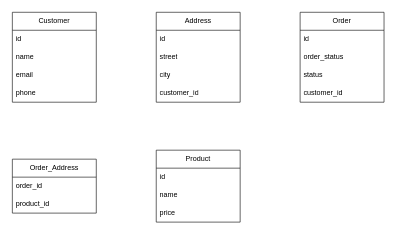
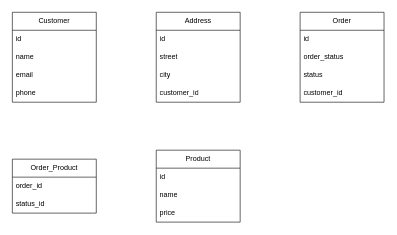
(54, 168) -> (54, 168)
(35, 204) -> (33, 204)
